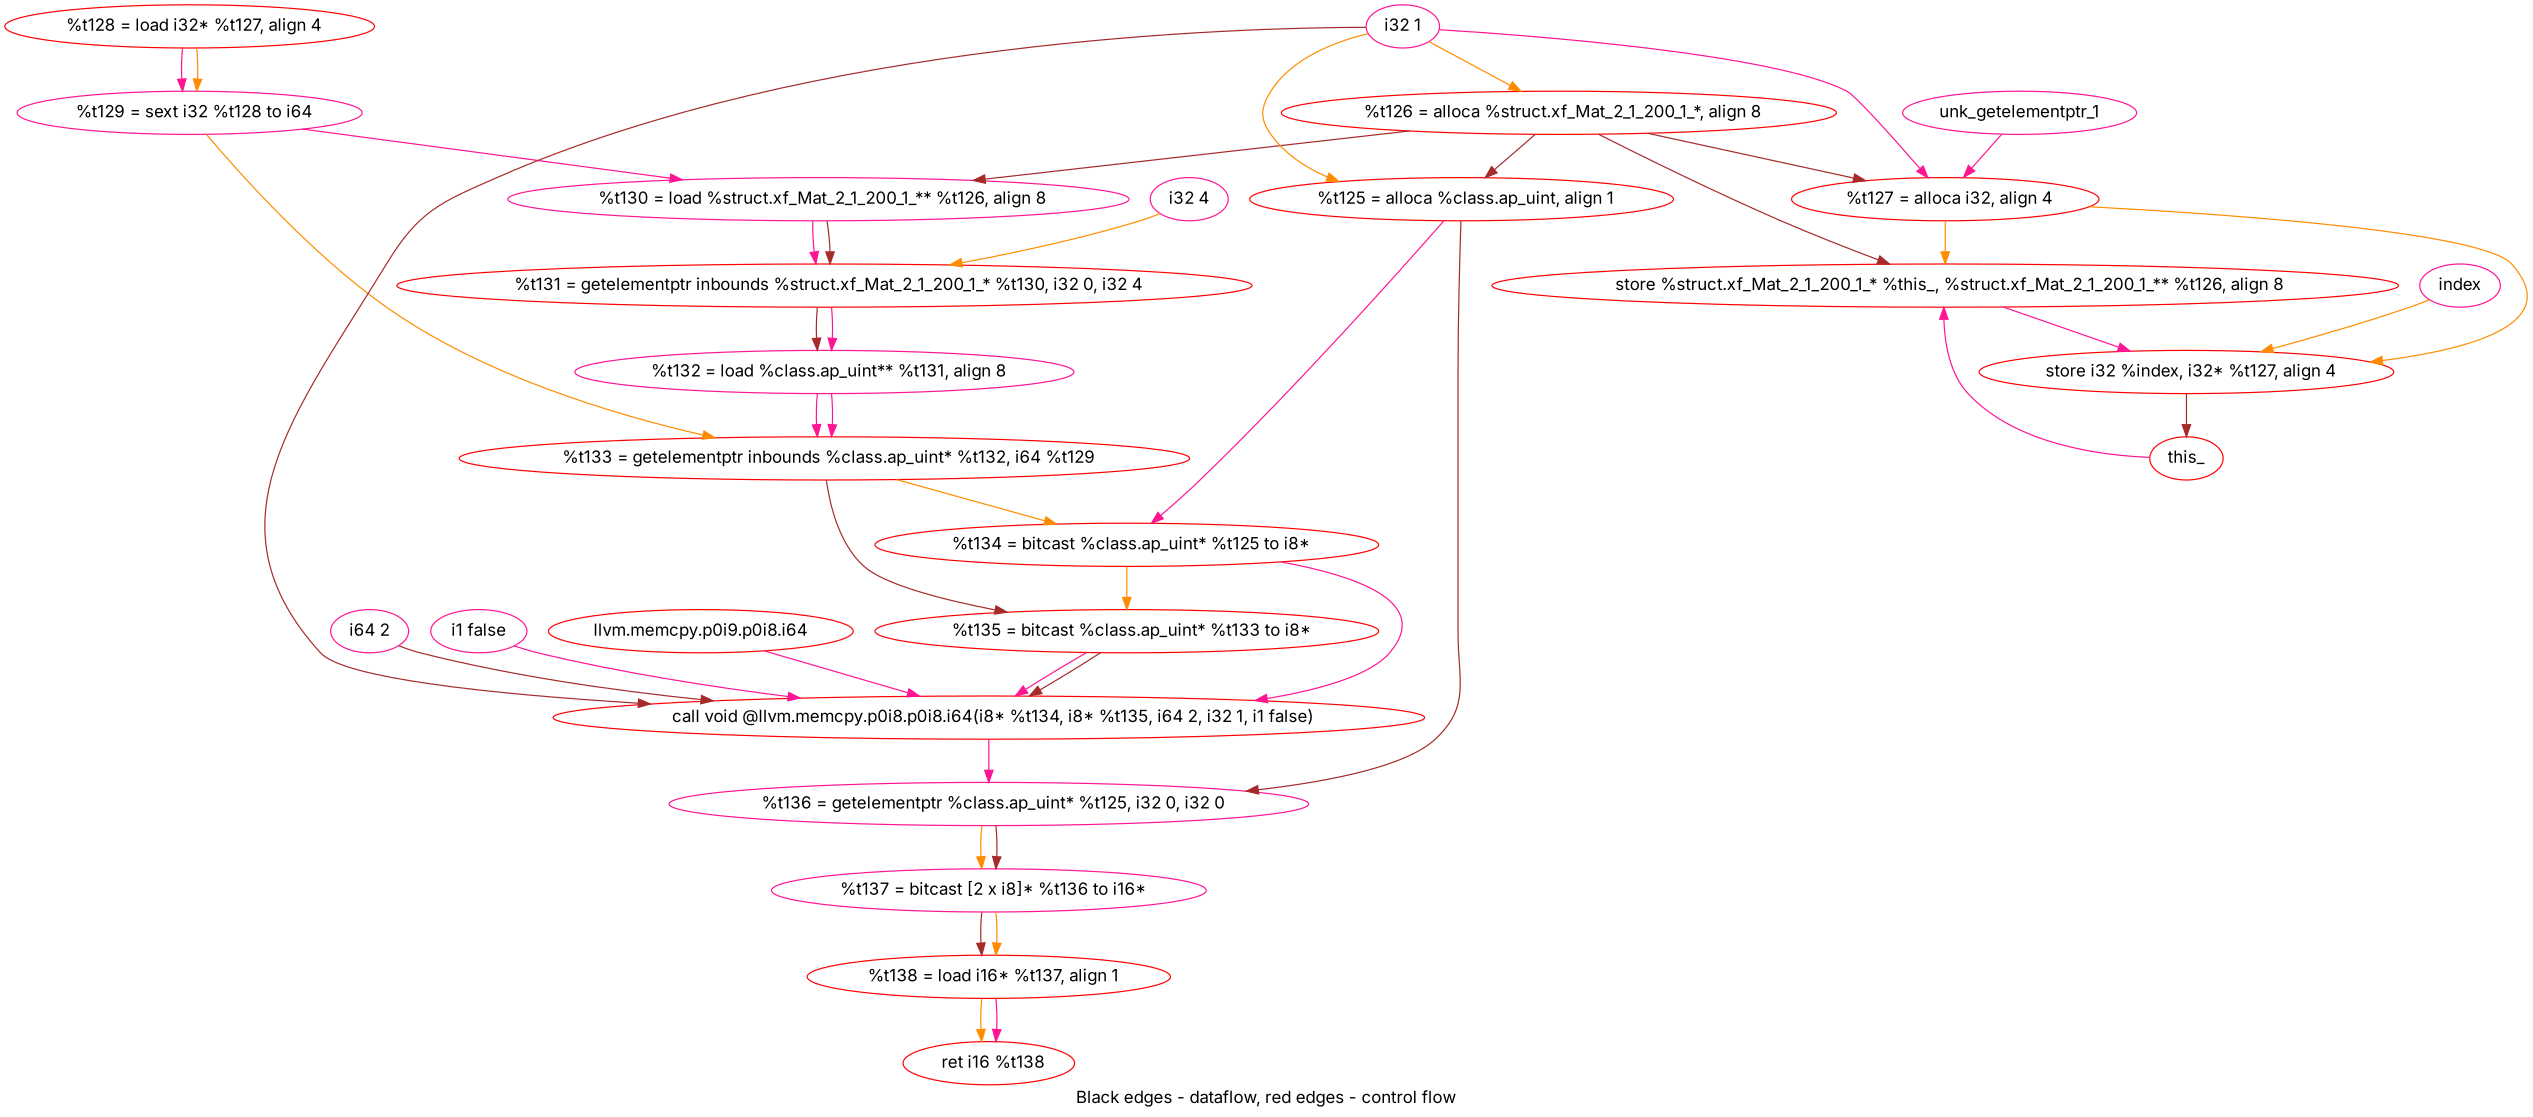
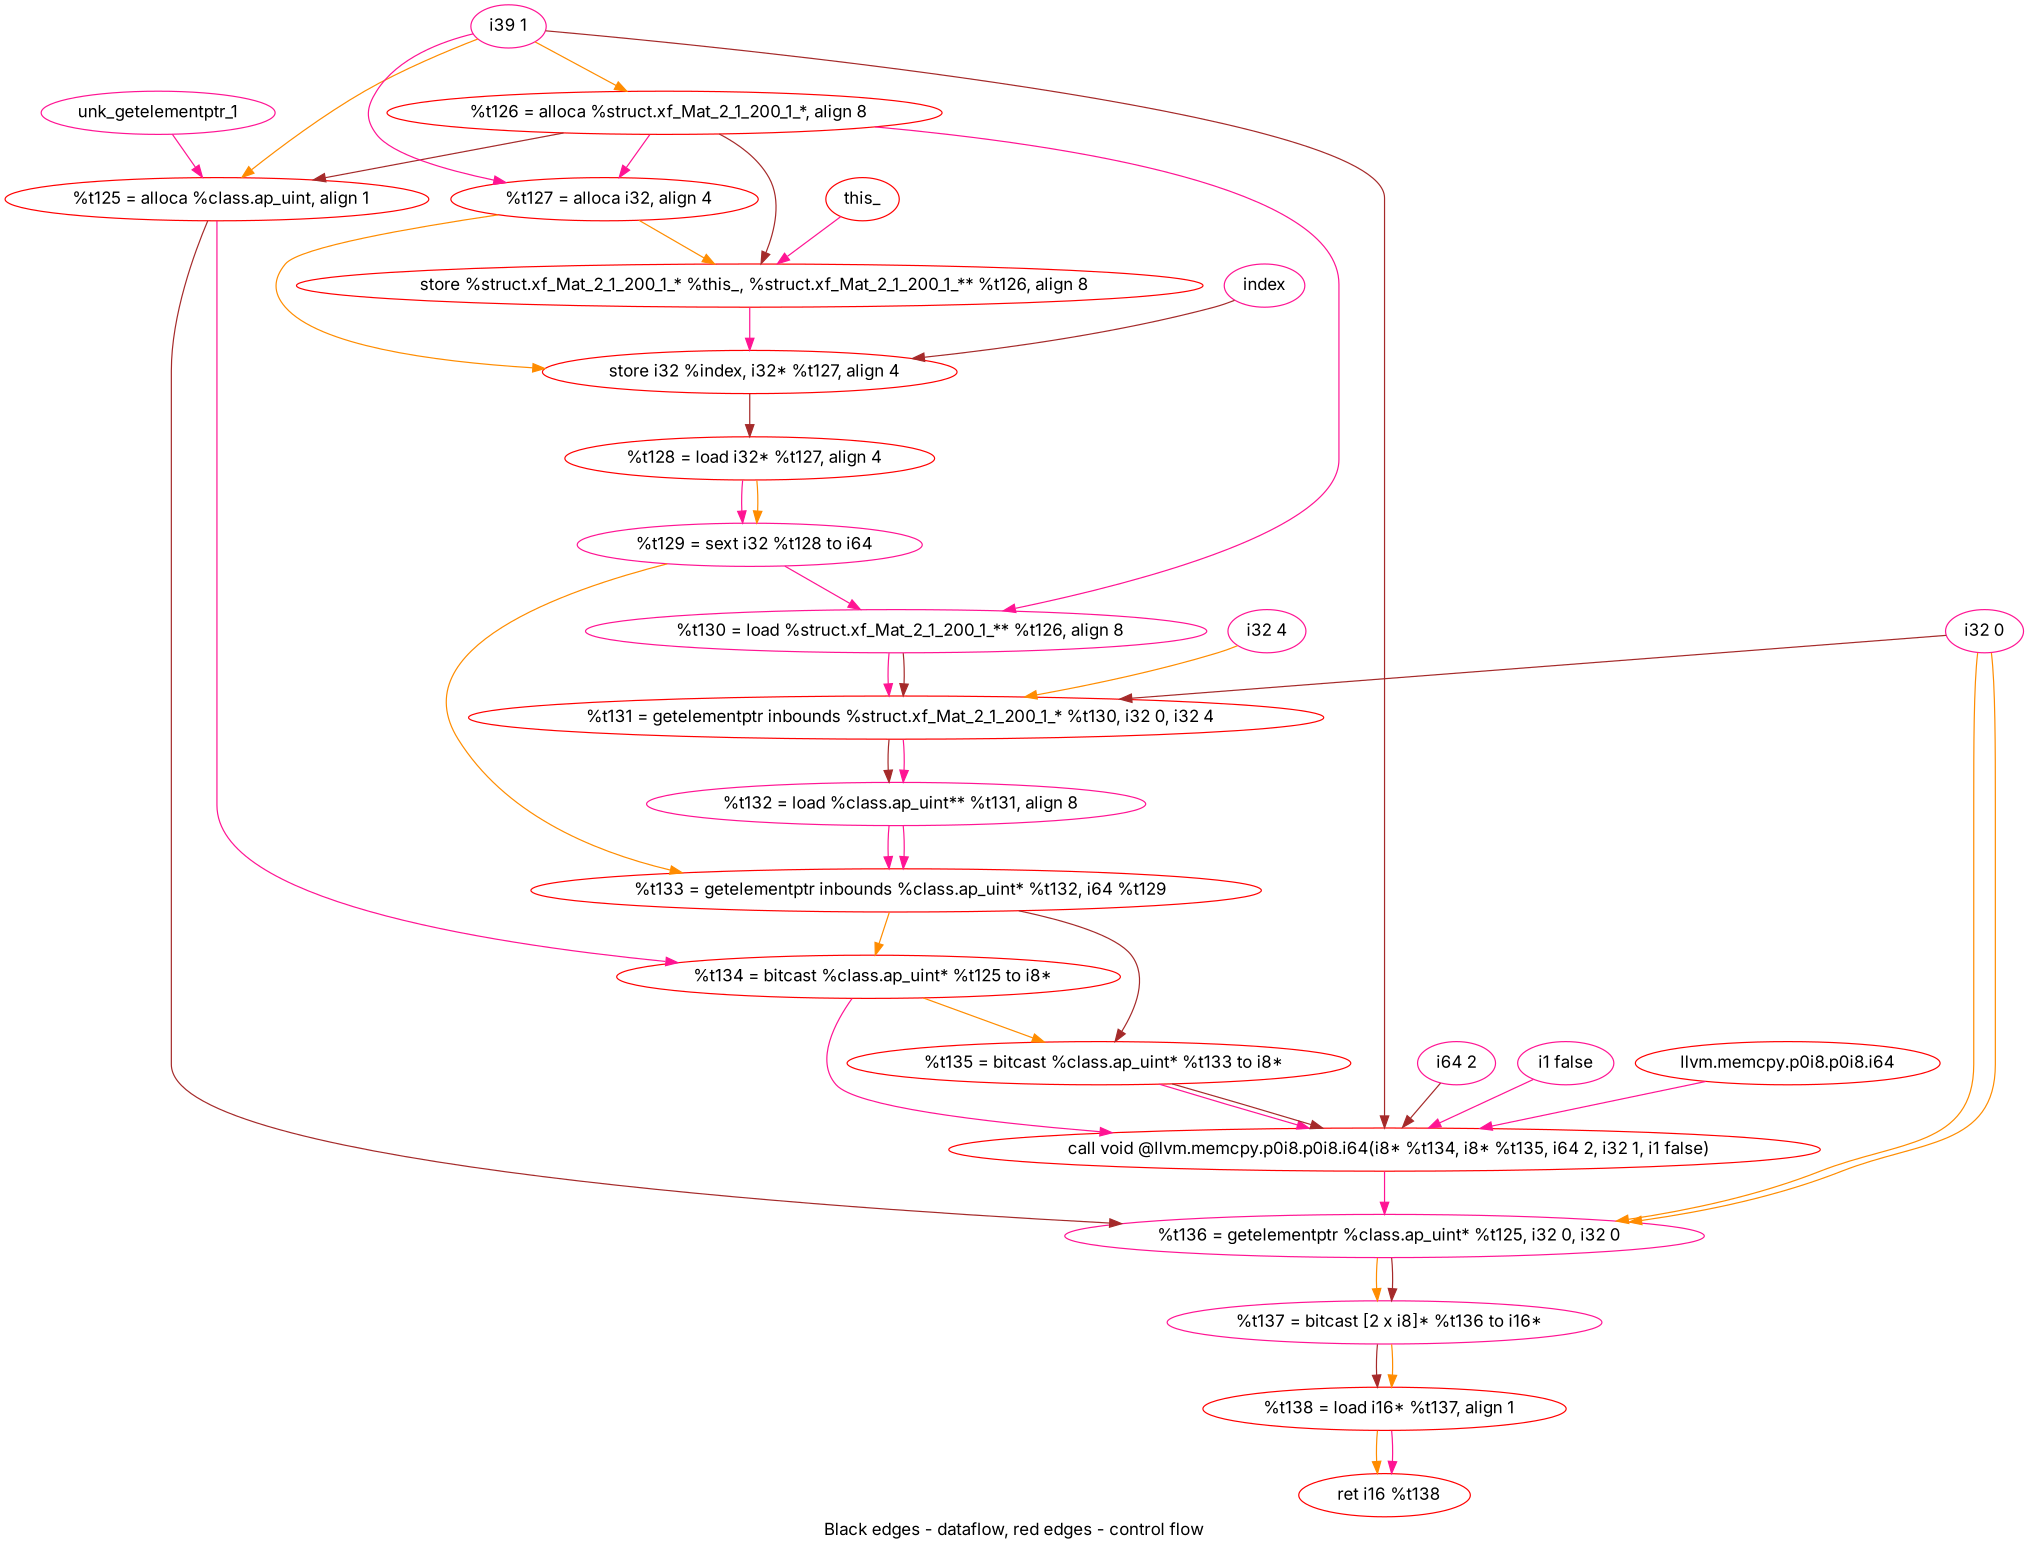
(1403, 26) -> (509, 26)
(1987, 151) -> (184, 151)
(1197, 155) -> (1339, 301)
(1751, 156) -> (638, 151)
(2352, 326) -> (1081, 336)
(2186, 409) -> (750, 409)
(701, 631) -> (1788, 1063)
none -> (1985, 631)
